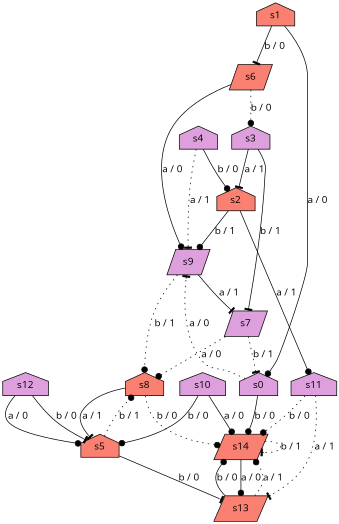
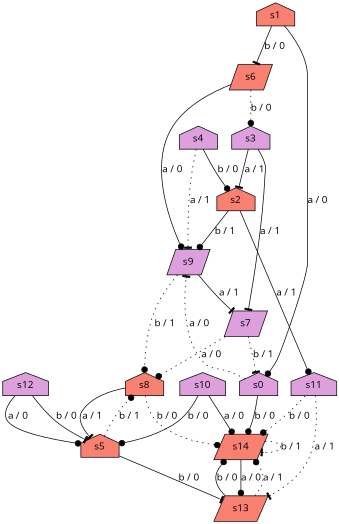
(271, 231) -> (270, 231)
